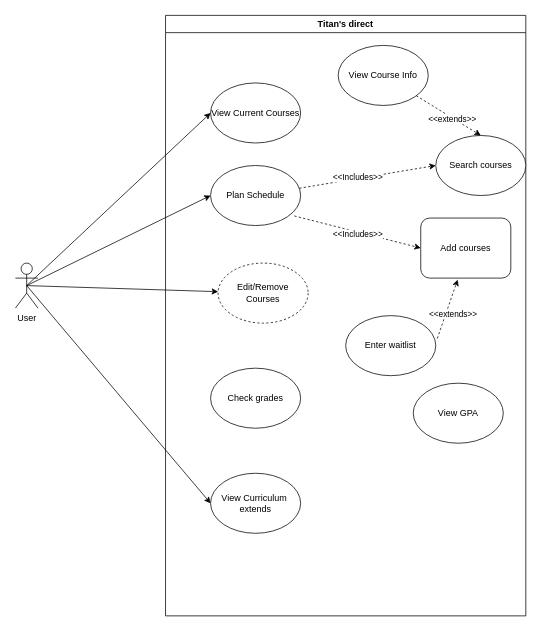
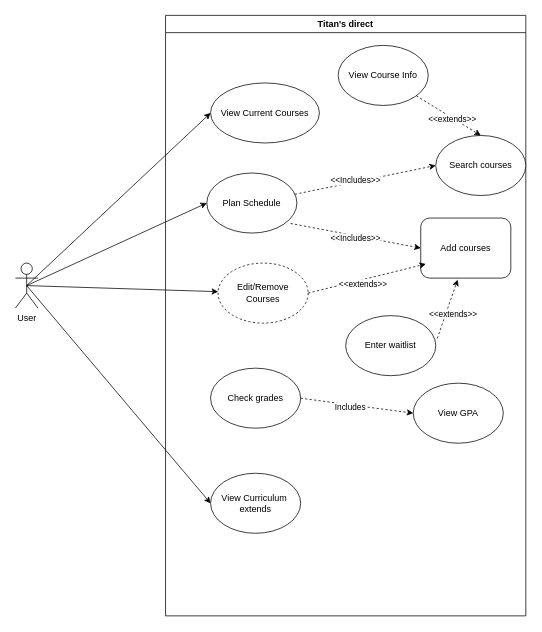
(255, 113) -> (265, 113)
(255, 195) -> (252, 203)
none -> (355, 281)
none -> (354, 405)
